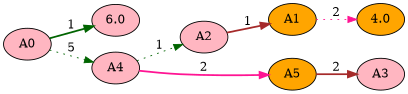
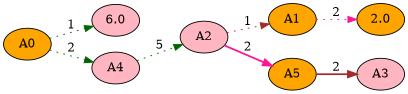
(381, 19) -> (381, 19)
(244, 29) -> (244, 29)
(67, 33) -> (67, 33)
(27, 44) -> (27, 44)
(160, 45) -> (160, 45)
(72, 48) -> (72, 48)
(199, 75) -> (244, 54)
